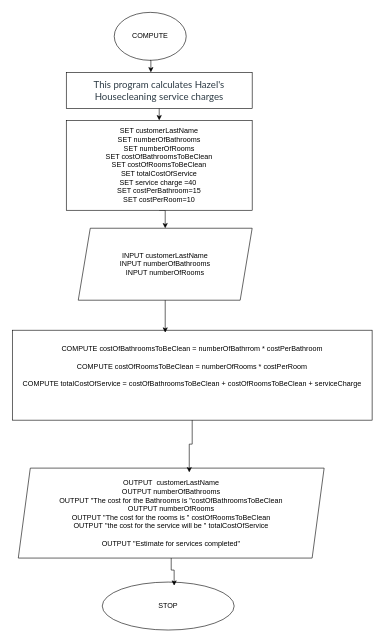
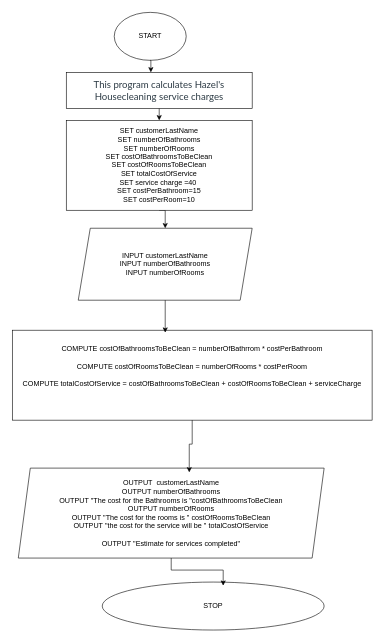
(150, 36) -> (150, 36)
(168, 606) -> (213, 606)
